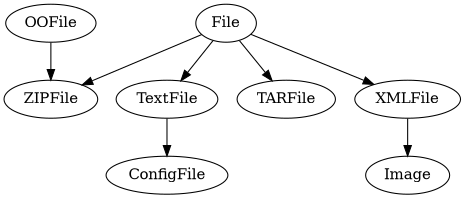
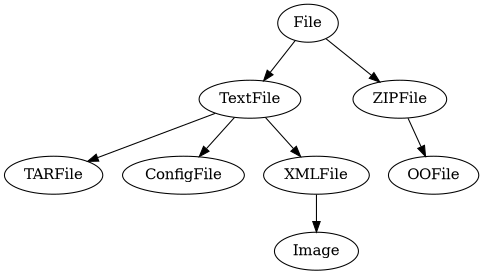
(51, 56) -> (415, 132)
(252, 57) -> (156, 135)
(307, 57) -> (279, 133)
